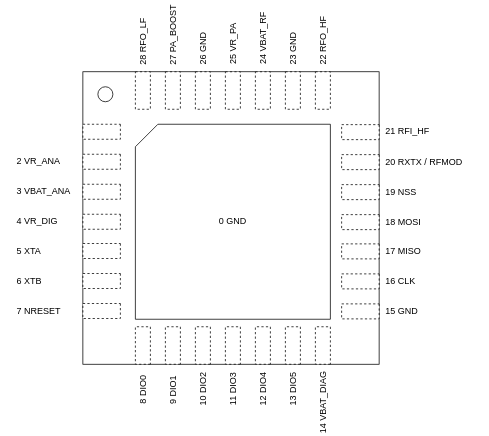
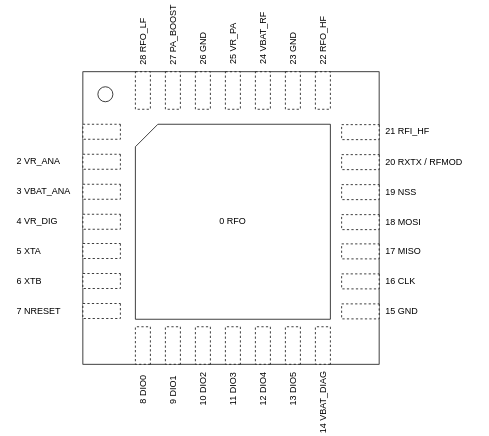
(233, 222) -> (233, 222)
